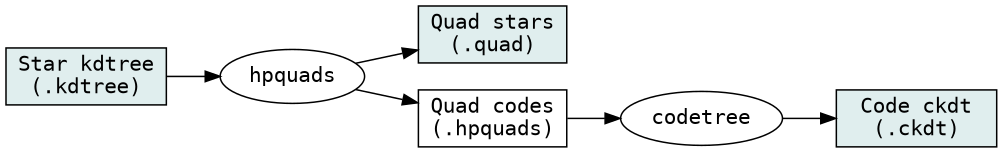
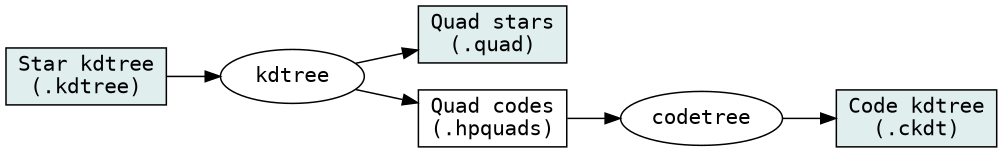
(292, 76) -> (292, 76)
(917, 118) -> (917, 118)
